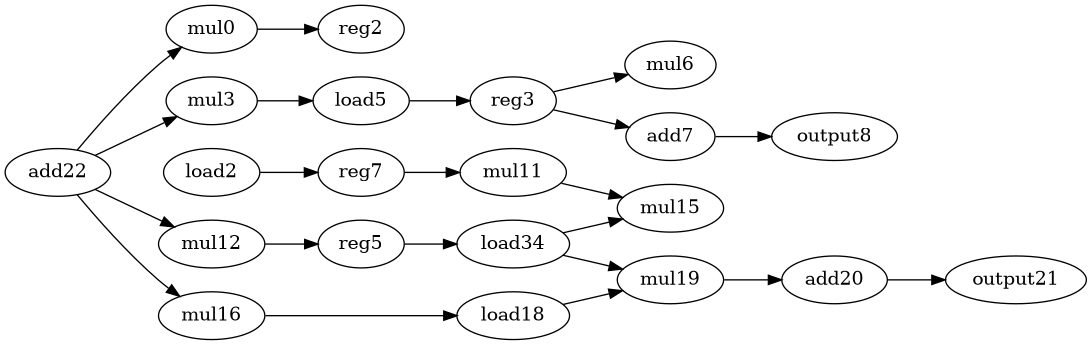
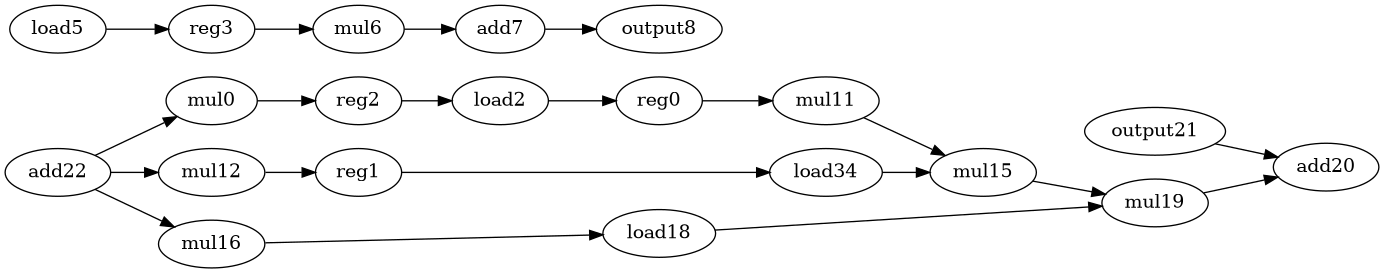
(212, 101) -> none
none -> (420, 101)
(585, 117) -> (423, 29)
(361, 172) -> (659, 101)
(361, 244) -> (359, 172)
(586, 261) -> (1063, 186)
(910, 280) -> (1240, 149)
